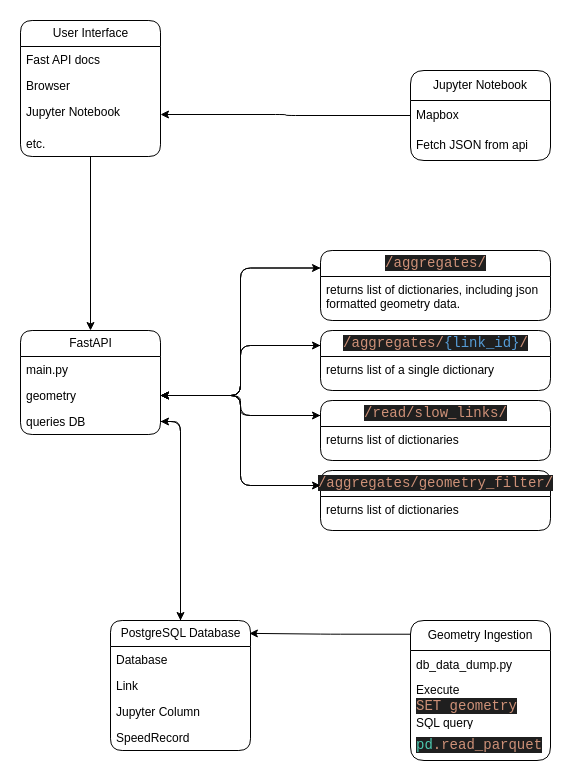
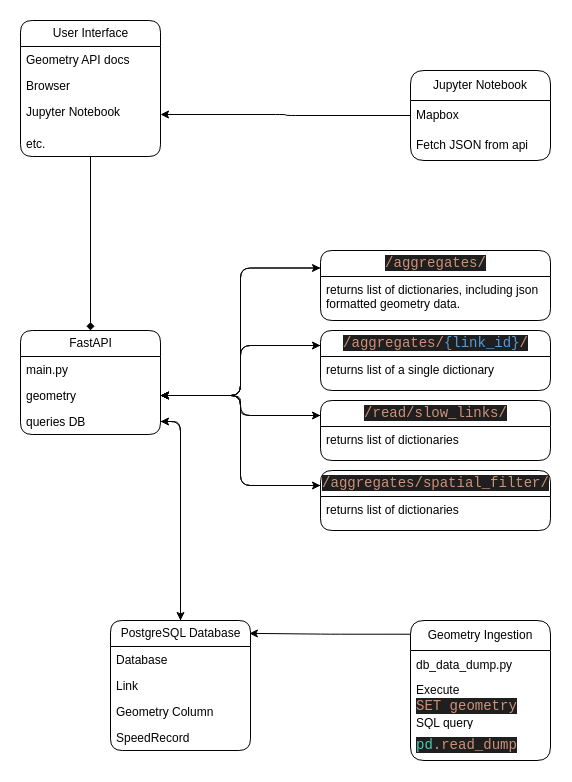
(67, 61) -> (81, 61)
(91, 322) -> (91, 322)
(436, 484) -> (436, 484)
(160, 713) -> (164, 713)
(465, 746) -> (455, 746)
